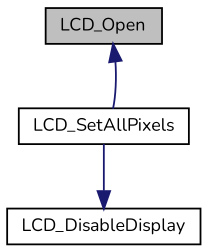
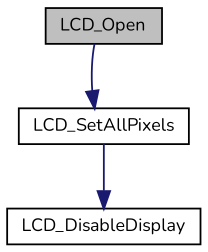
(116, 85) -> (92, 67)
